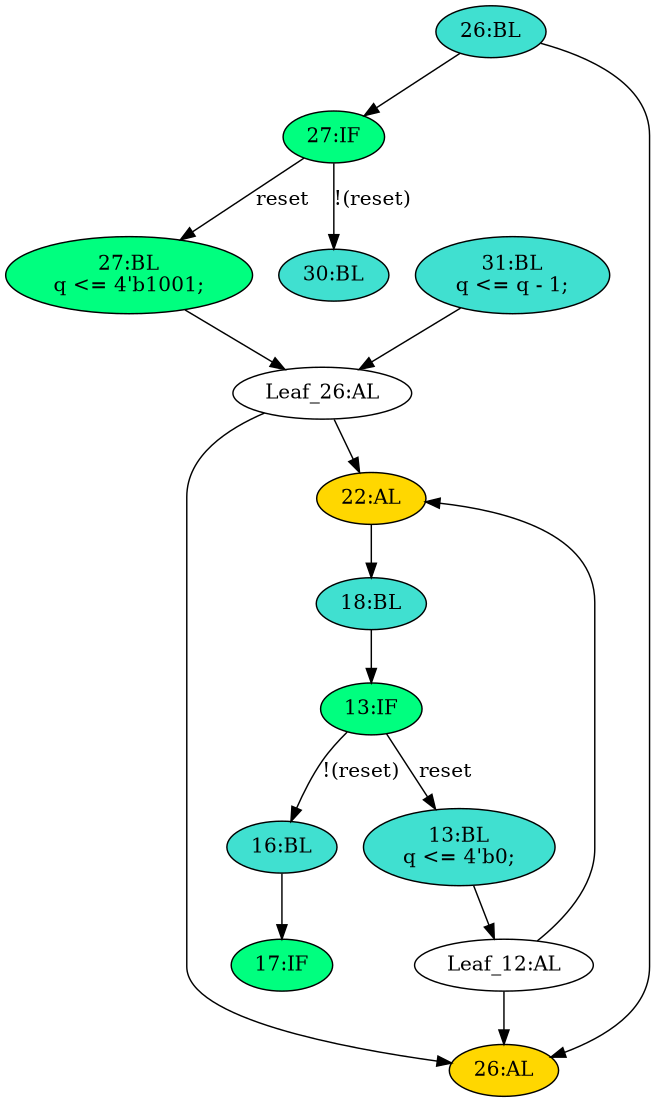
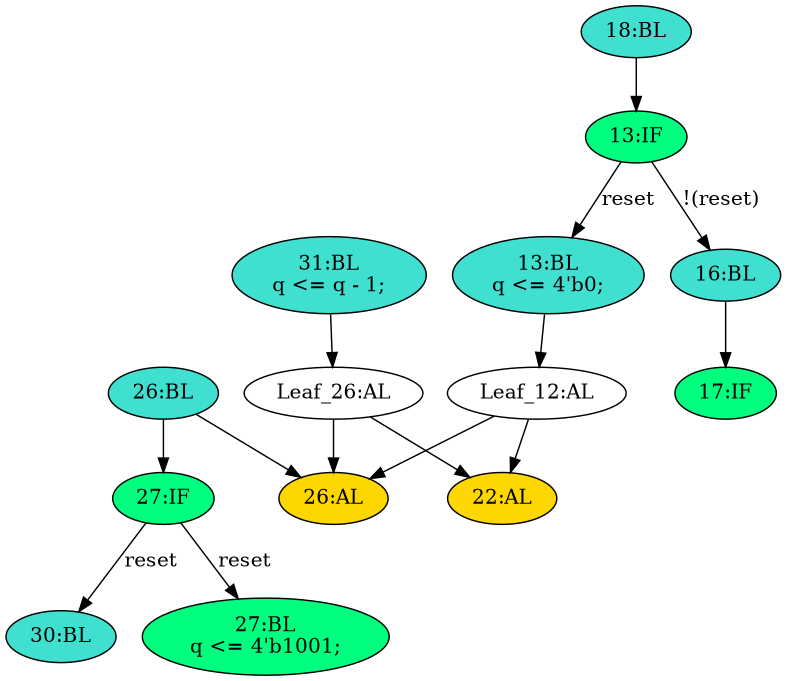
(373, 200) -> (151, 561)
(229, 336) -> none
(371, 544) -> none
